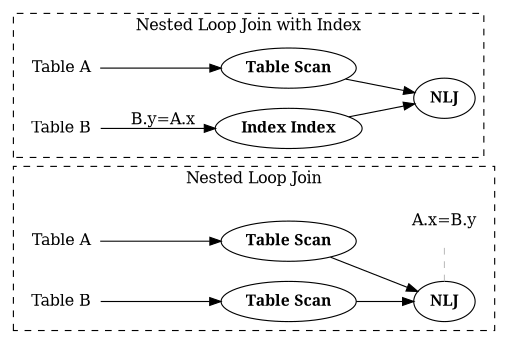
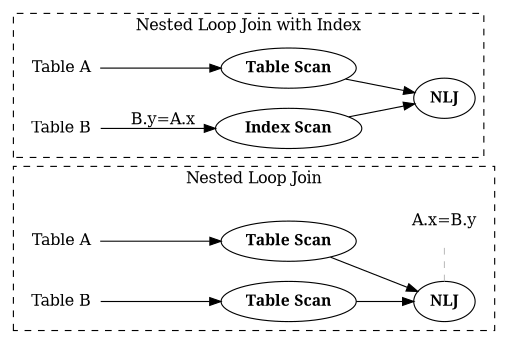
(289, 128) -> (289, 128)
